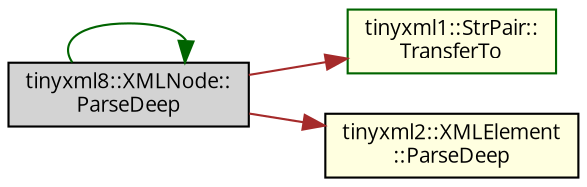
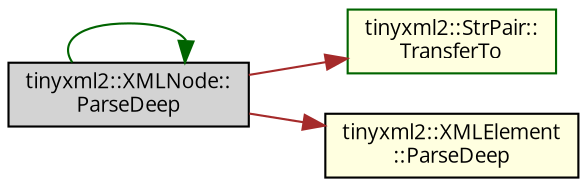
(452, 41) -> (452, 41)
(129, 95) -> (129, 95)
